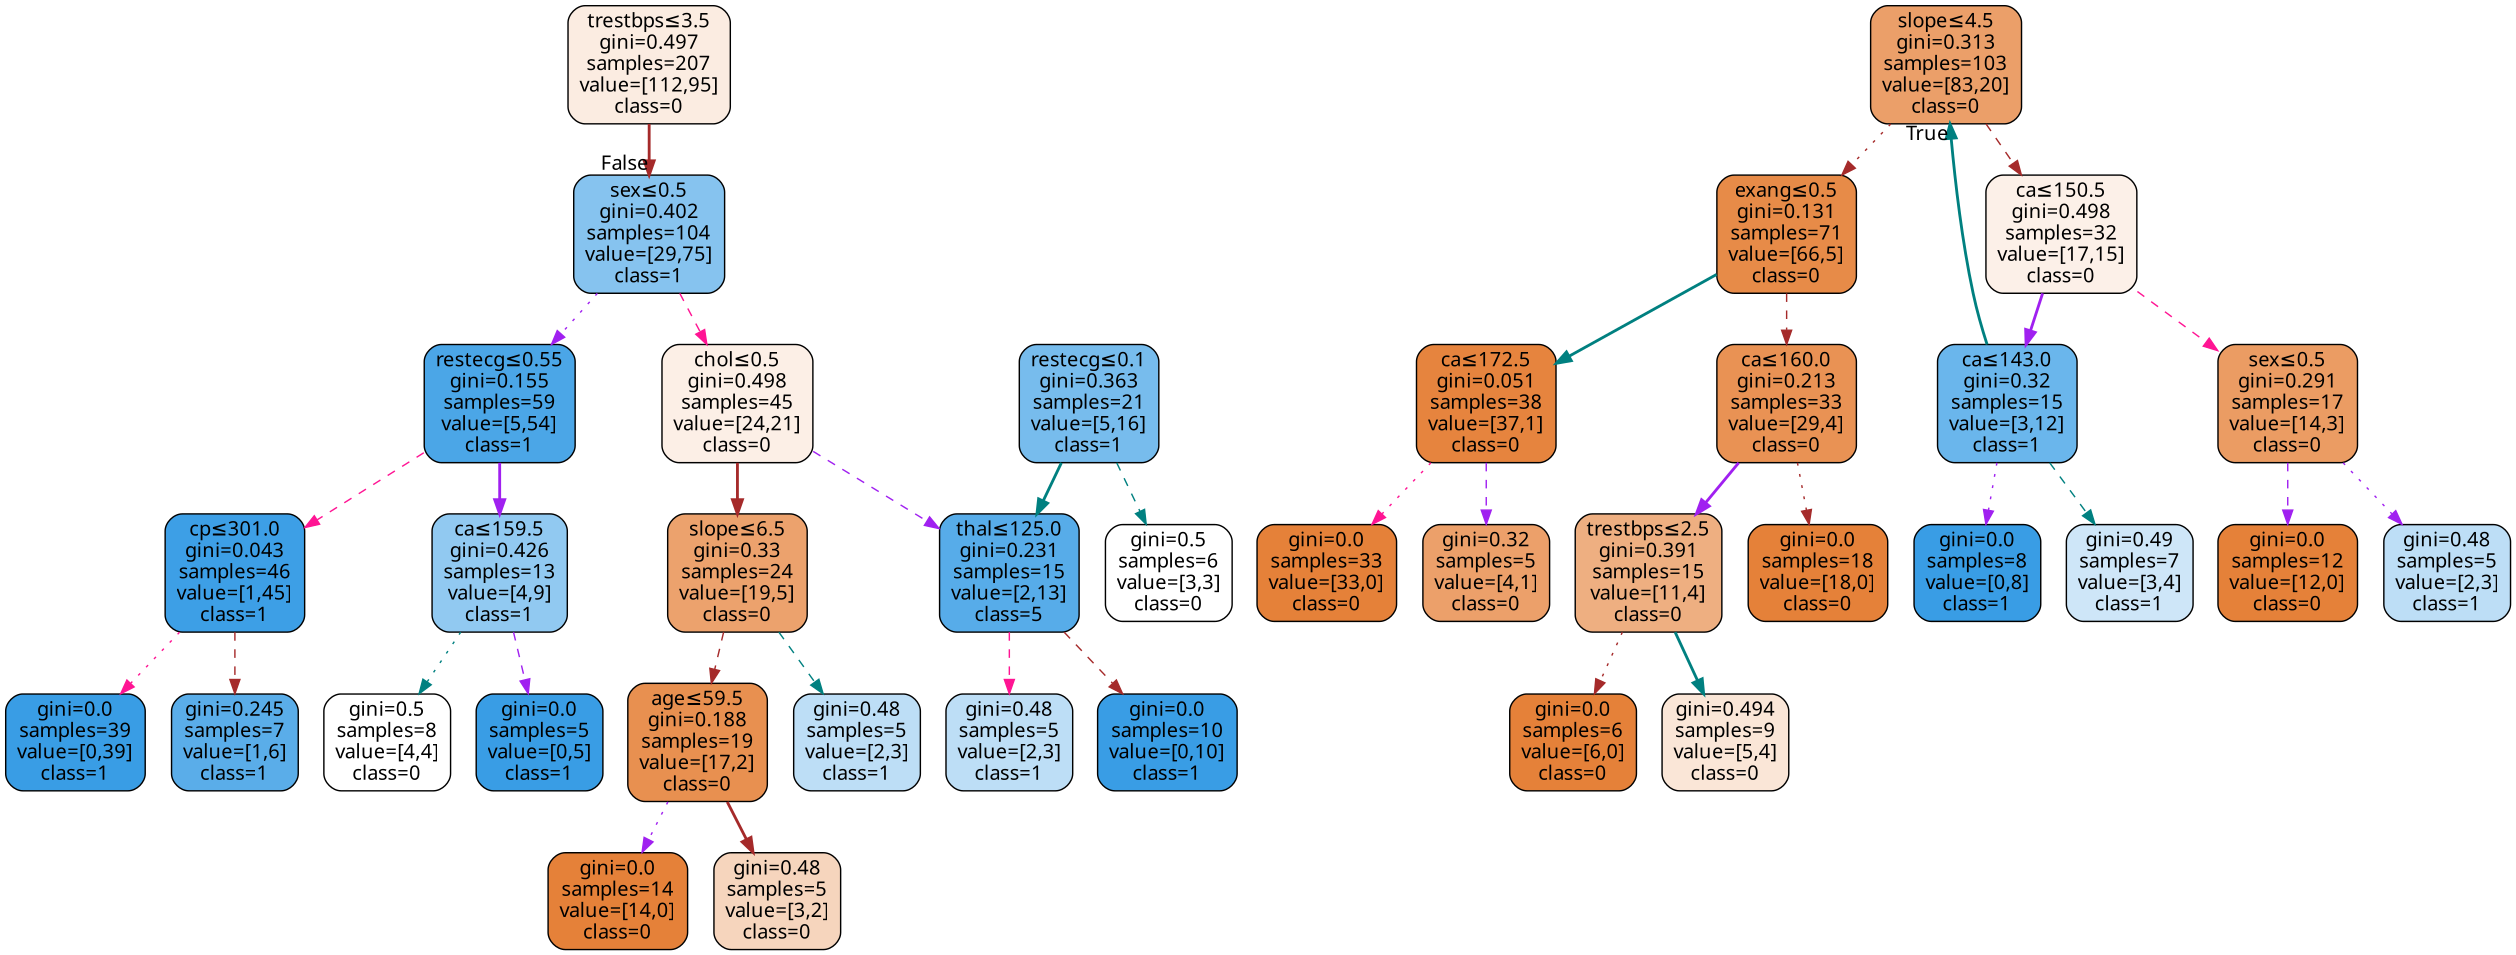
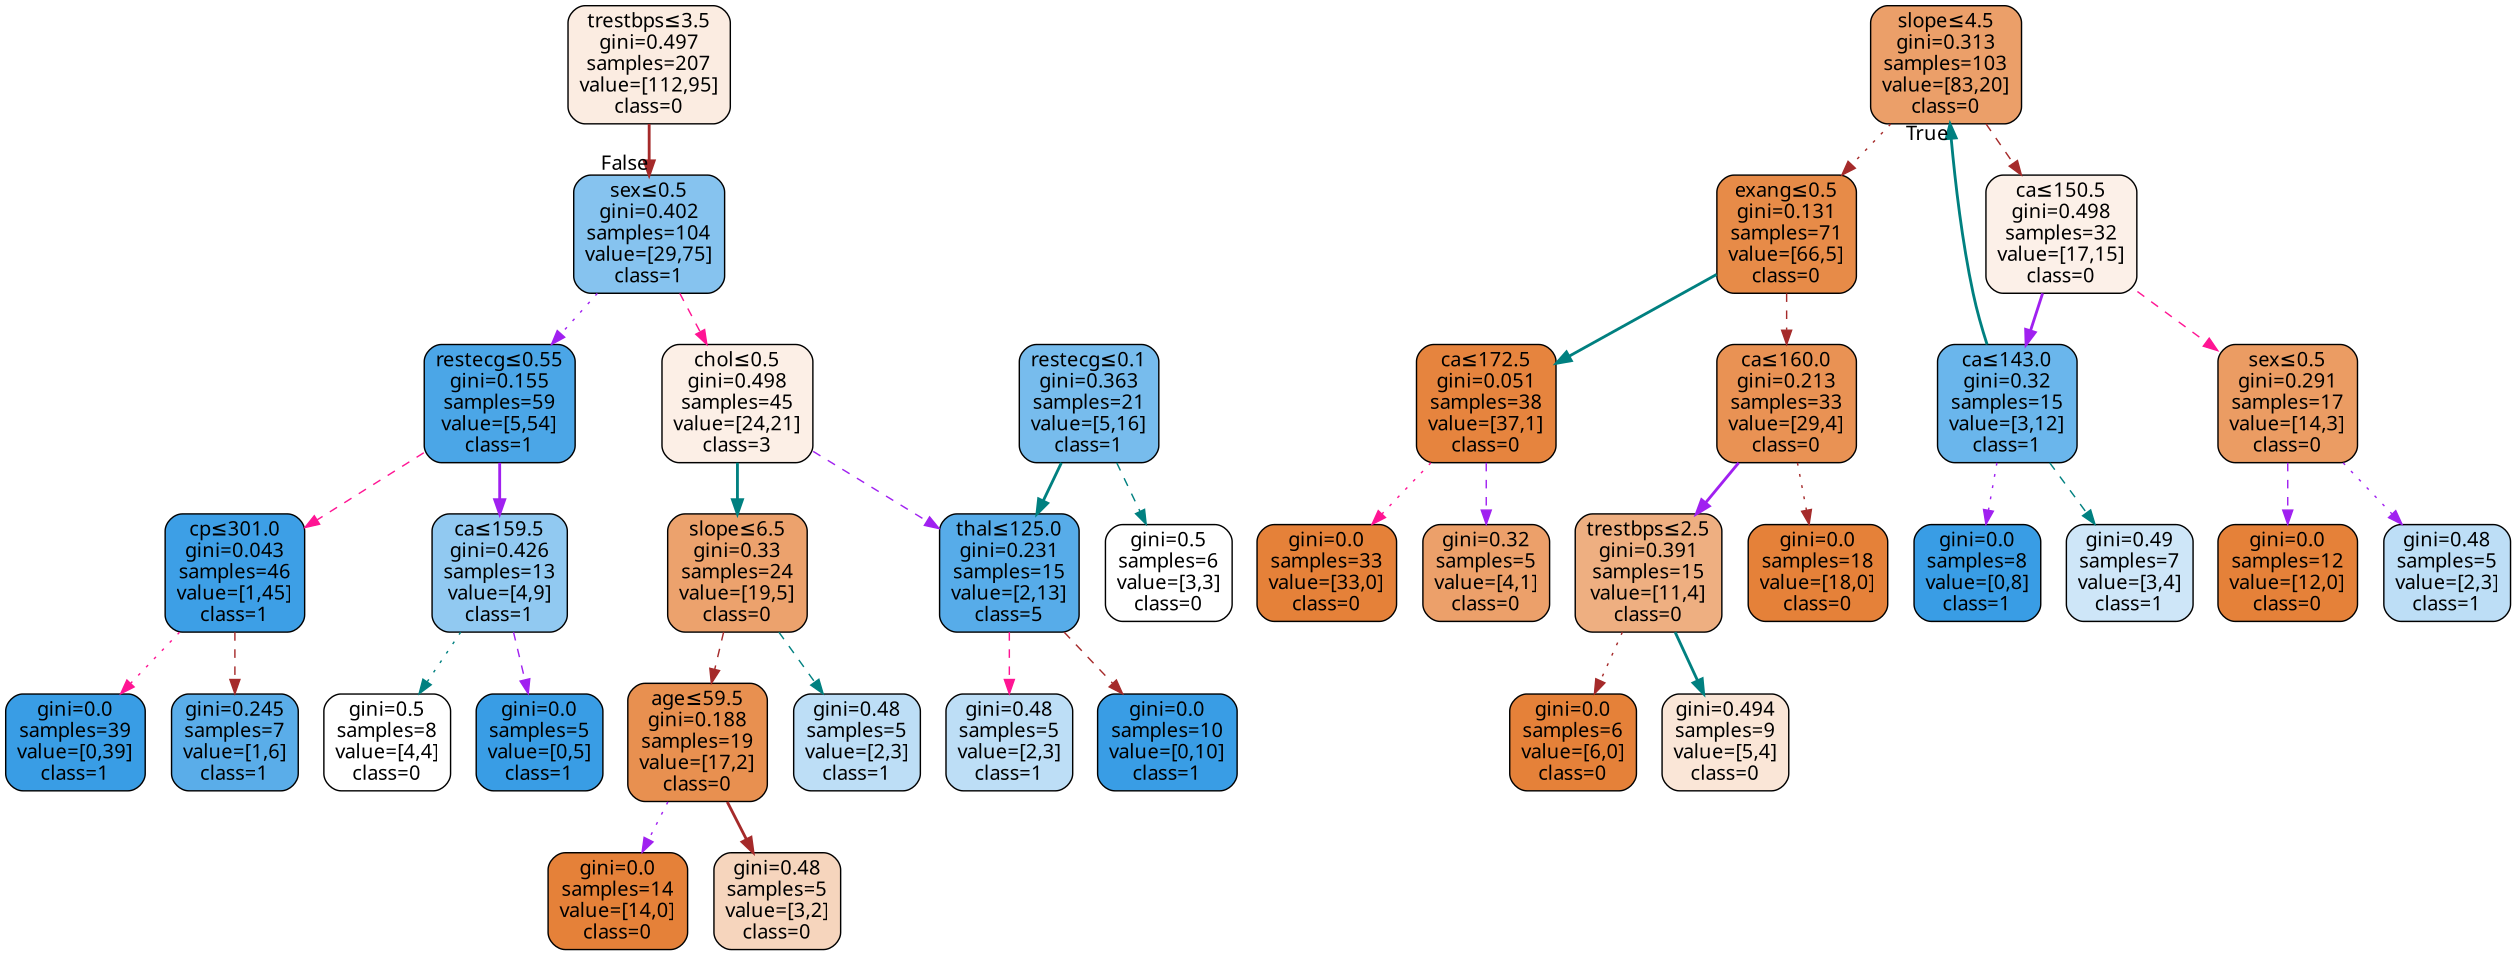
(737, 446) -> (737, 446)
(737, 481) -> (737, 481)
